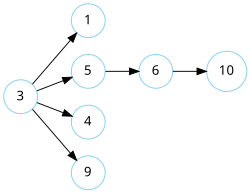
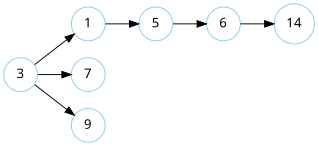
(227, 71) -> (294, 24)
(50, 86) -> (117, 24)
(88, 122) -> (88, 75)
